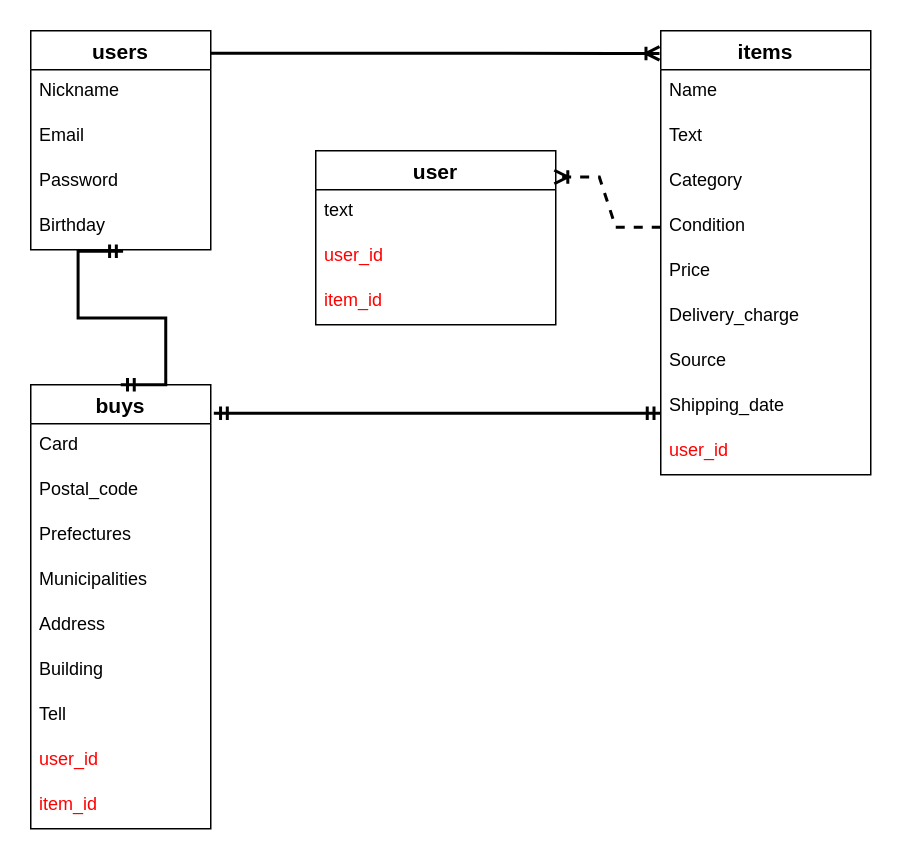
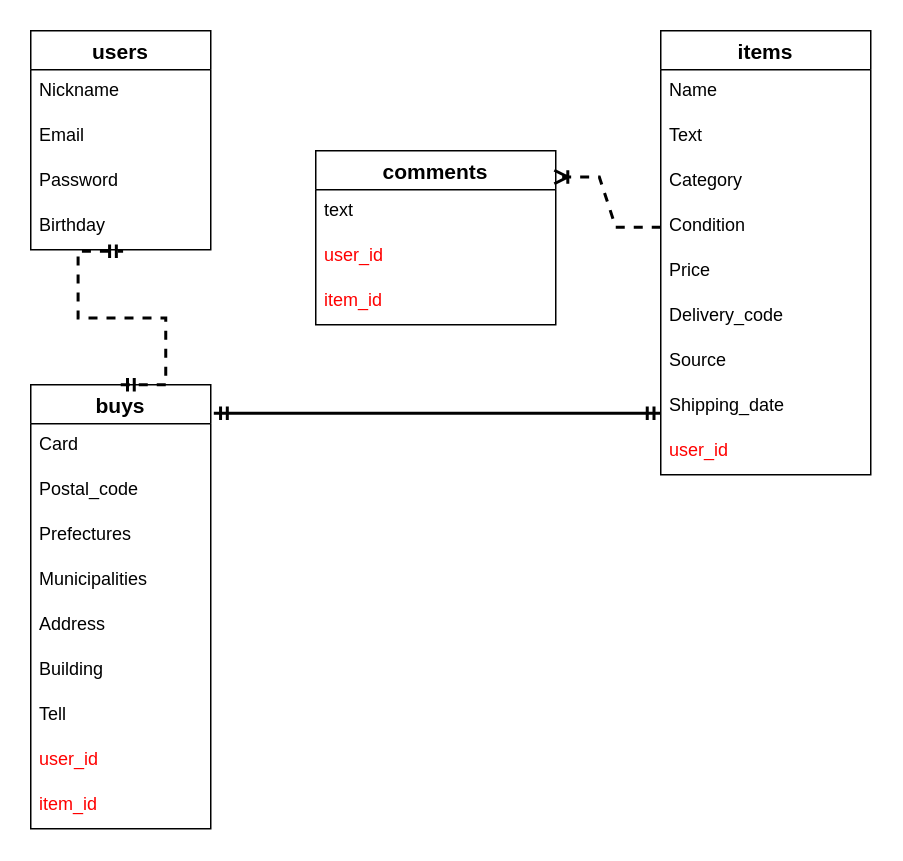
(435, 53) -> none
(435, 172) -> (435, 172)
(740, 315) -> (730, 315)
(142, 318) -> (142, 318)
